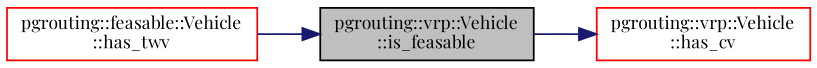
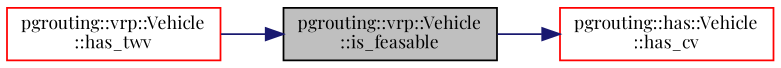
(132, 34) -> (114, 34)
(704, 34) -> (667, 34)
